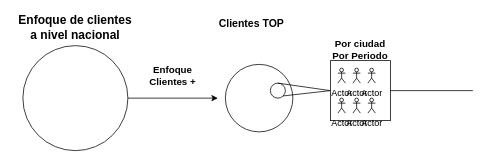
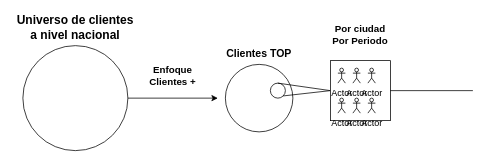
(252, 23) -> (259, 53)
(75, 27) -> (75, 27)
(360, 49) -> (360, 34)
